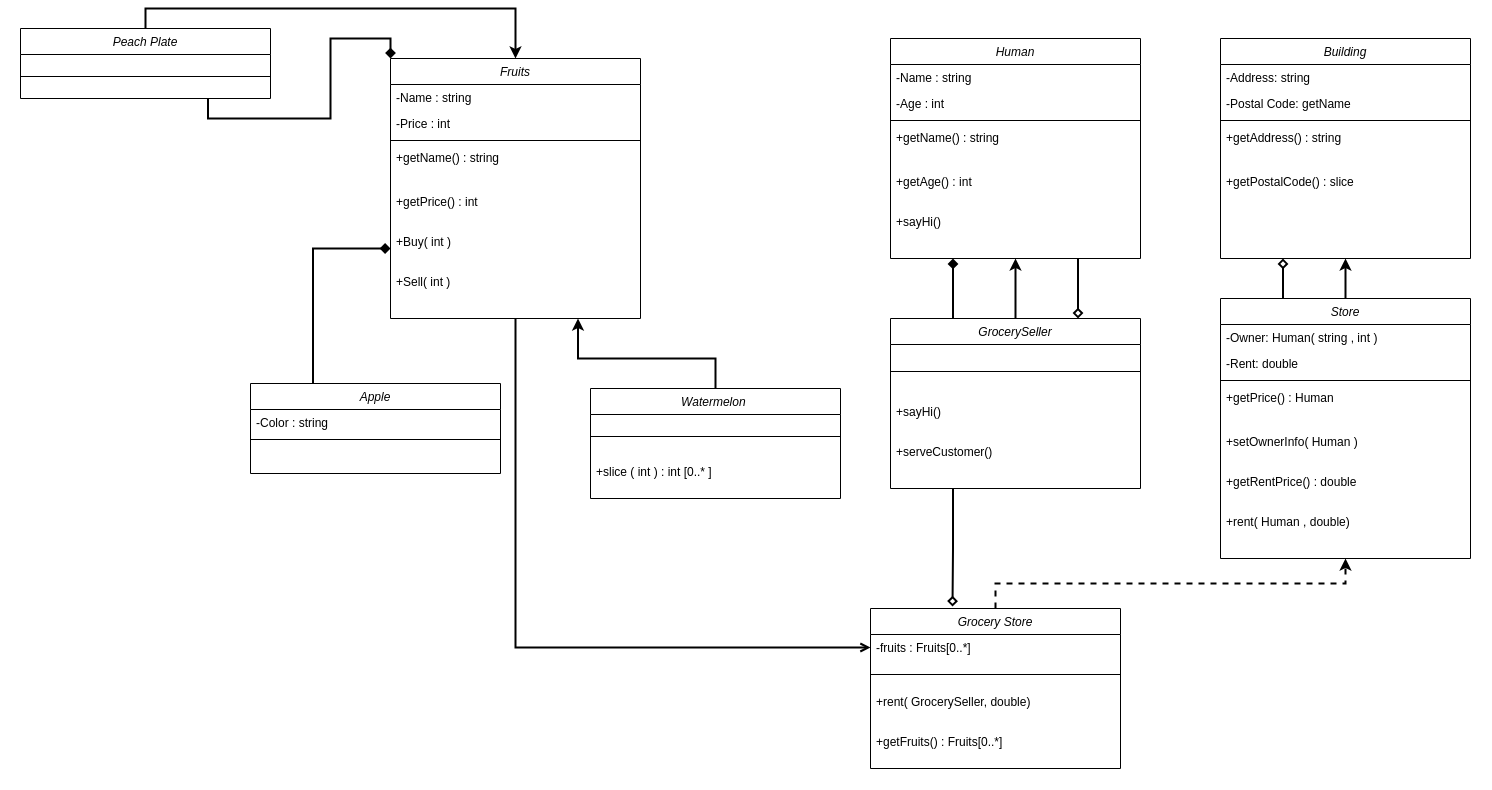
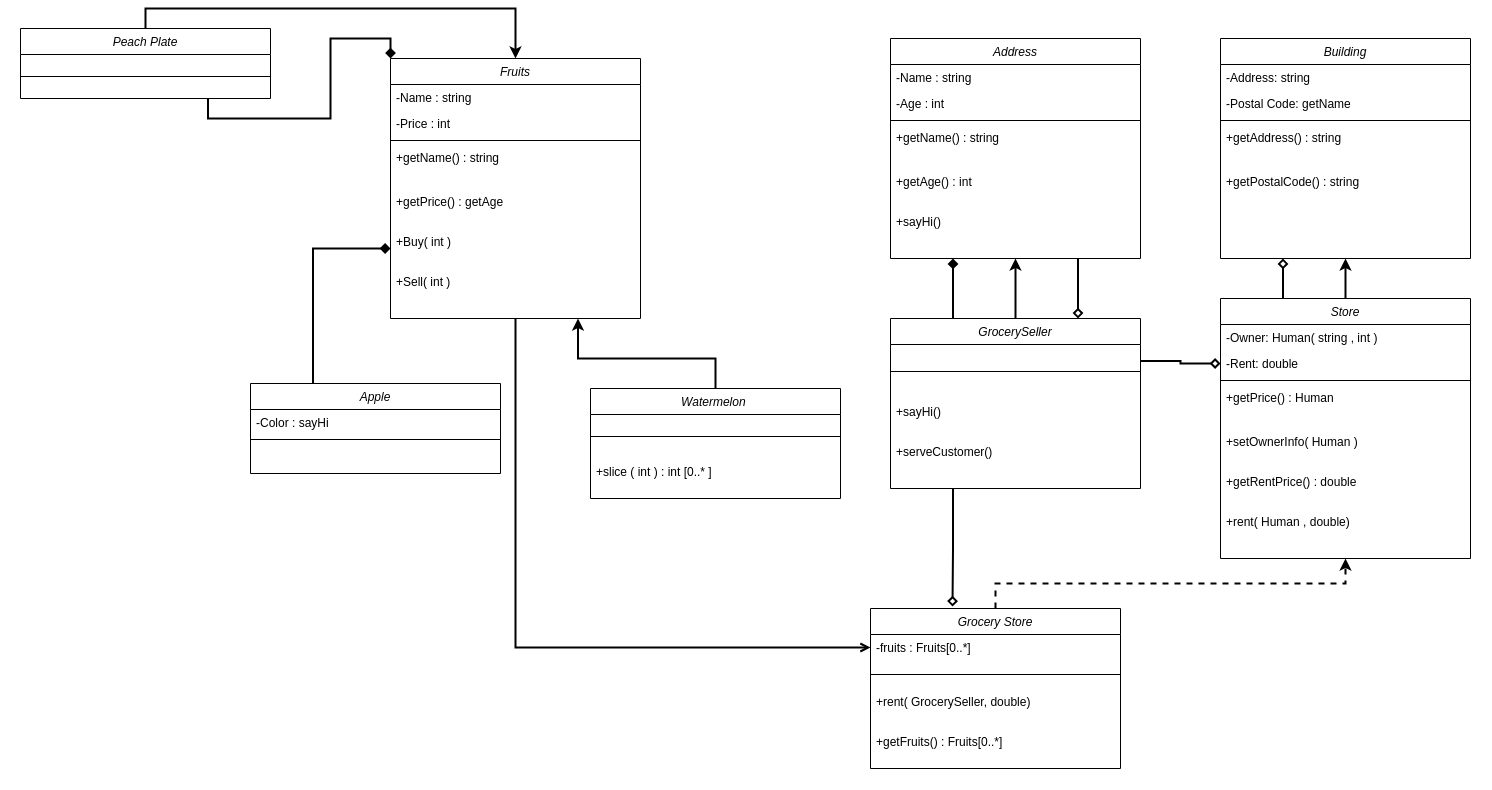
(1015, 52) -> (1015, 52)
(1297, 182) -> (1302, 182)
(445, 202) -> (457, 202)
none -> (1177, 361)
(299, 423) -> (295, 423)
